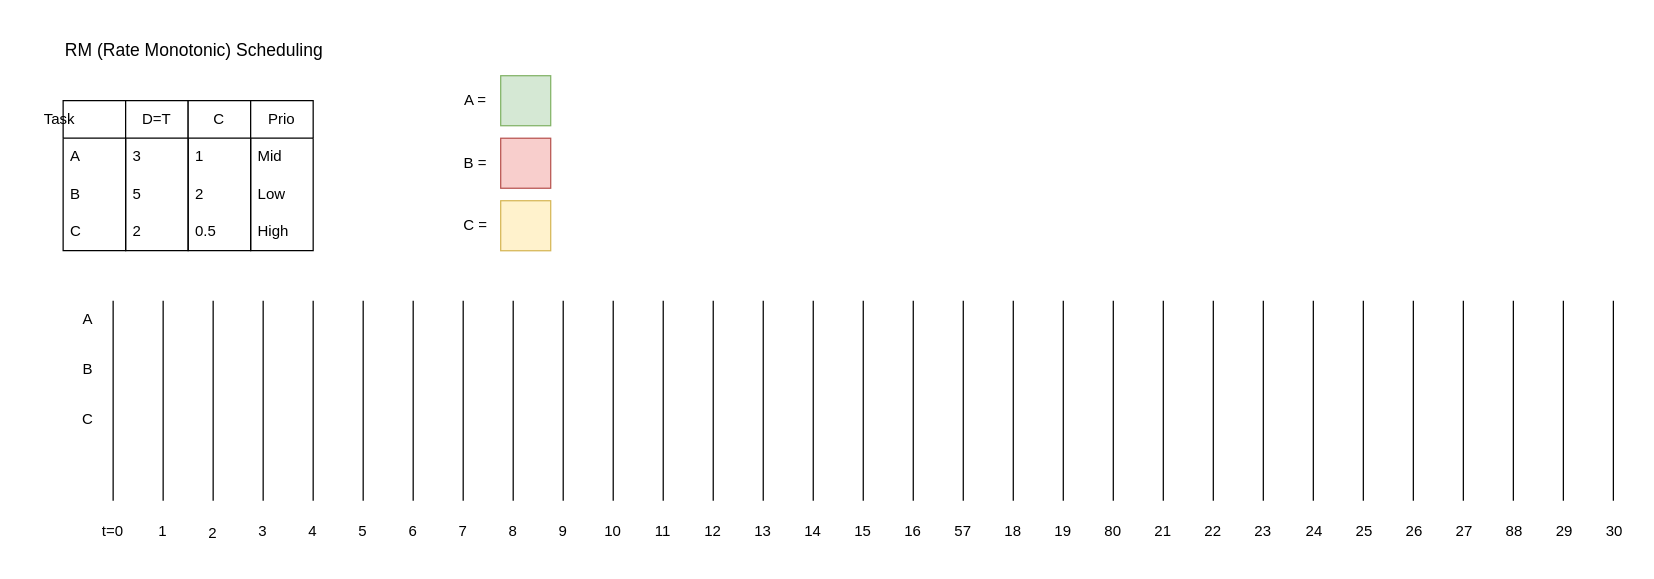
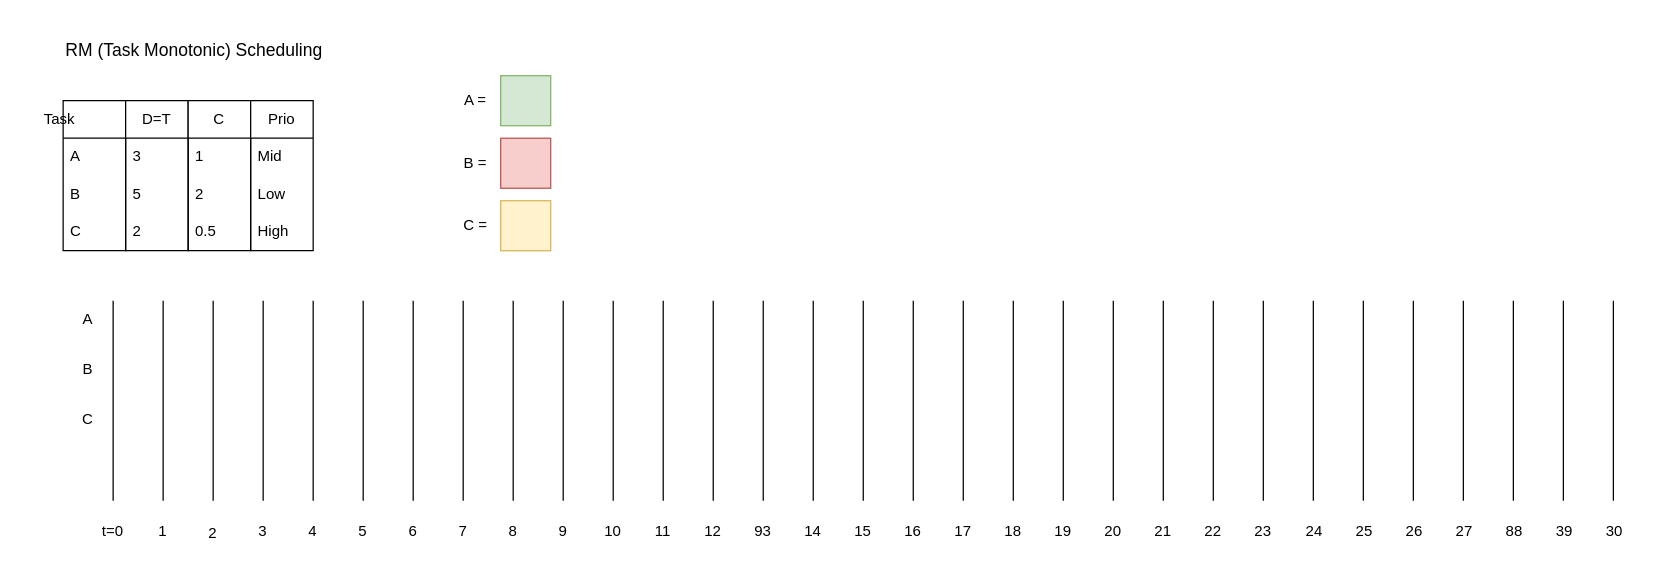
(194, 51) -> (194, 51)
(763, 532) -> (763, 532)
(963, 532) -> (963, 532)
(1113, 532) -> (1113, 532)
(1564, 532) -> (1564, 532)
